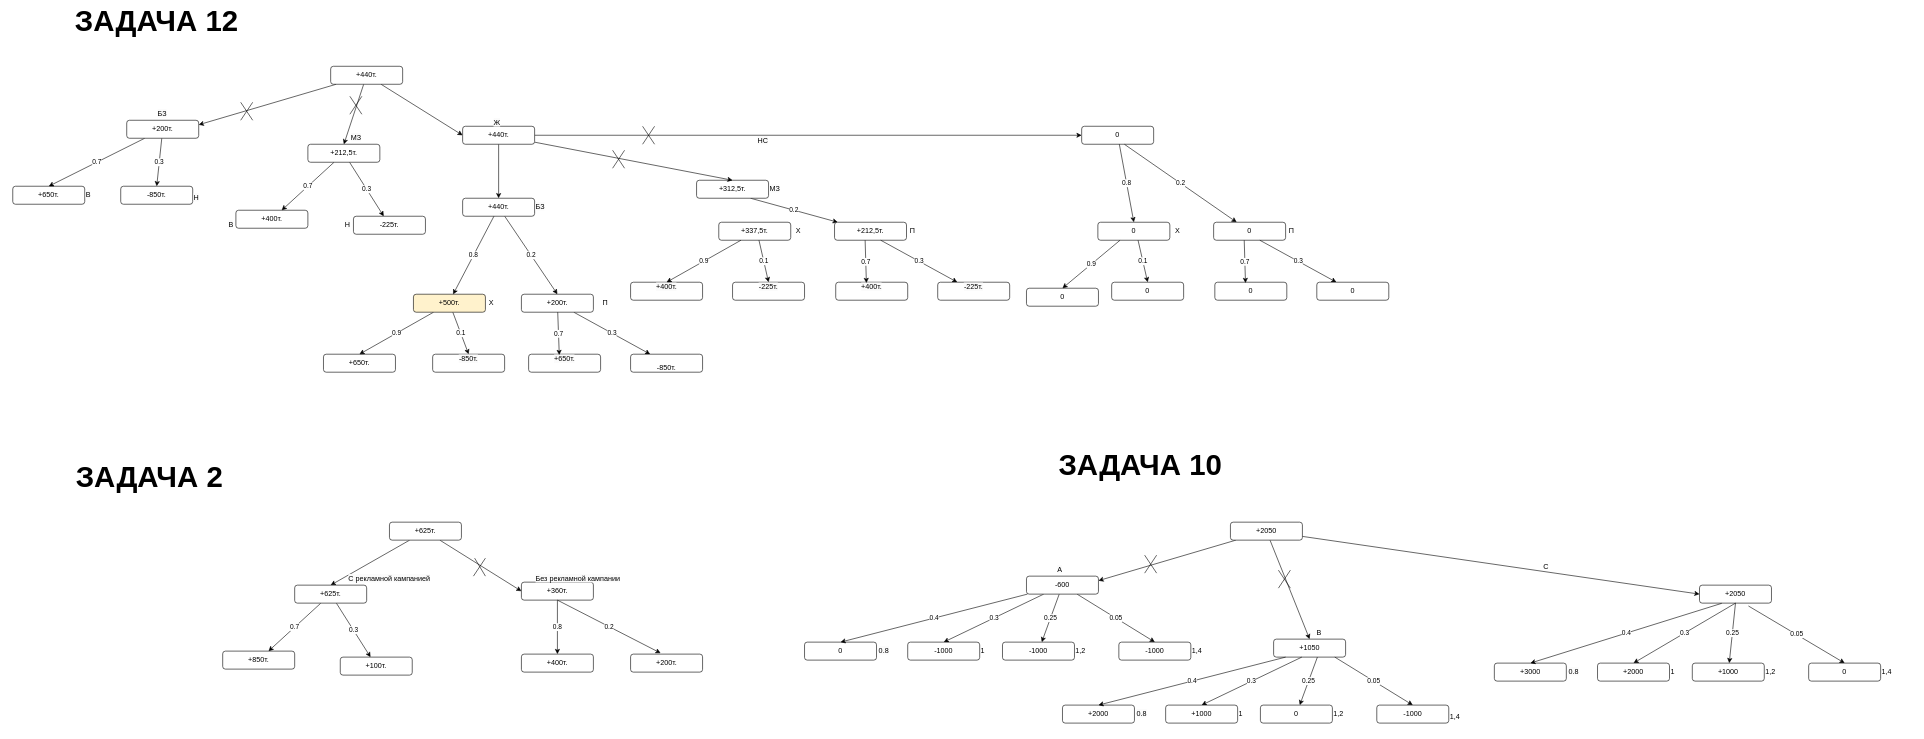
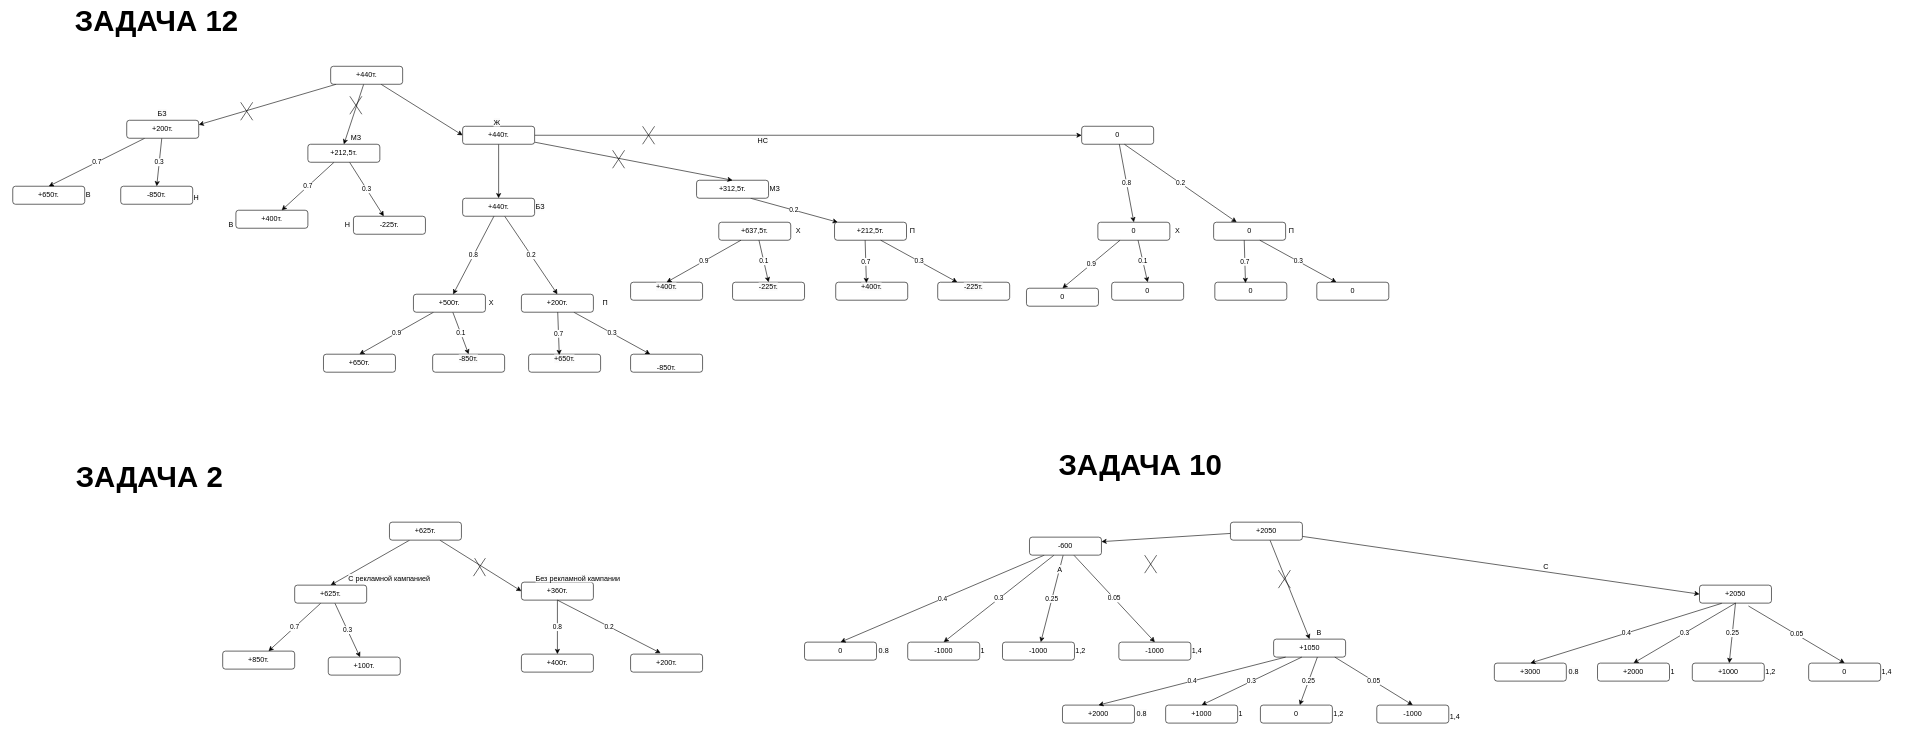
(755, 231) -> (755, 231)
(449, 303) -> (449, 303)
(1062, 585) -> (1065, 546)
(376, 666) -> (364, 666)
